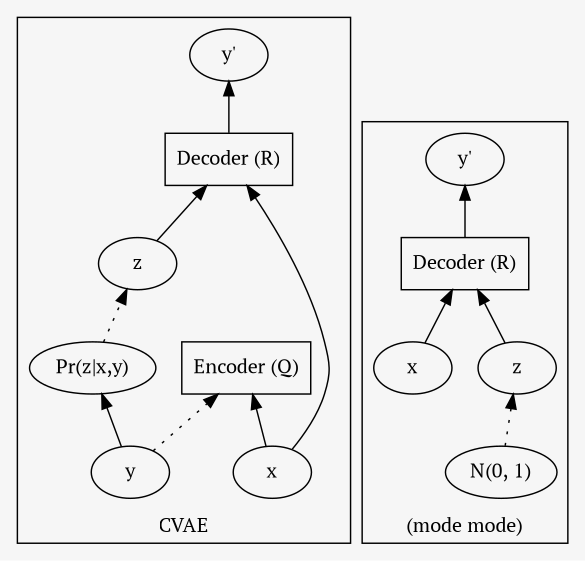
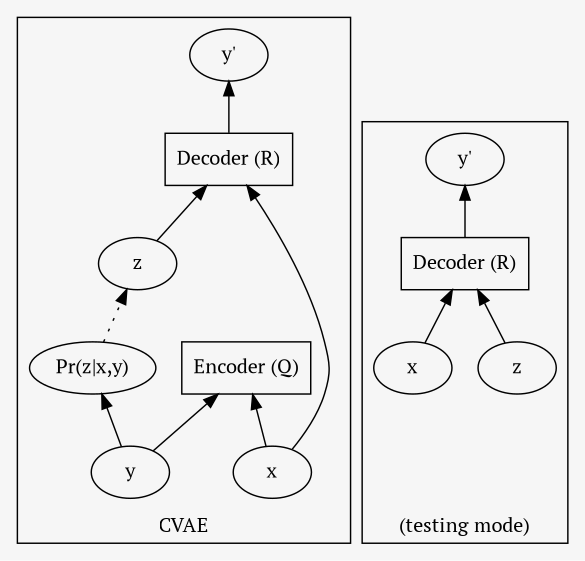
(180, 427) -> (180, 427)
(501, 472) -> none
(465, 527) -> (465, 527)
